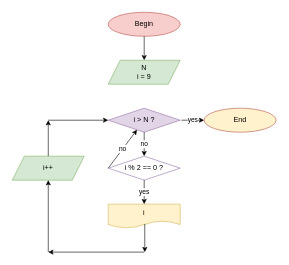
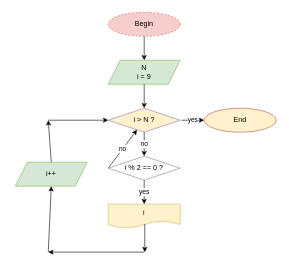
(144, 24) -> (144, 24)
none -> (144, 102)
(144, 120) -> (144, 120)
(48, 168) -> (51, 174)
